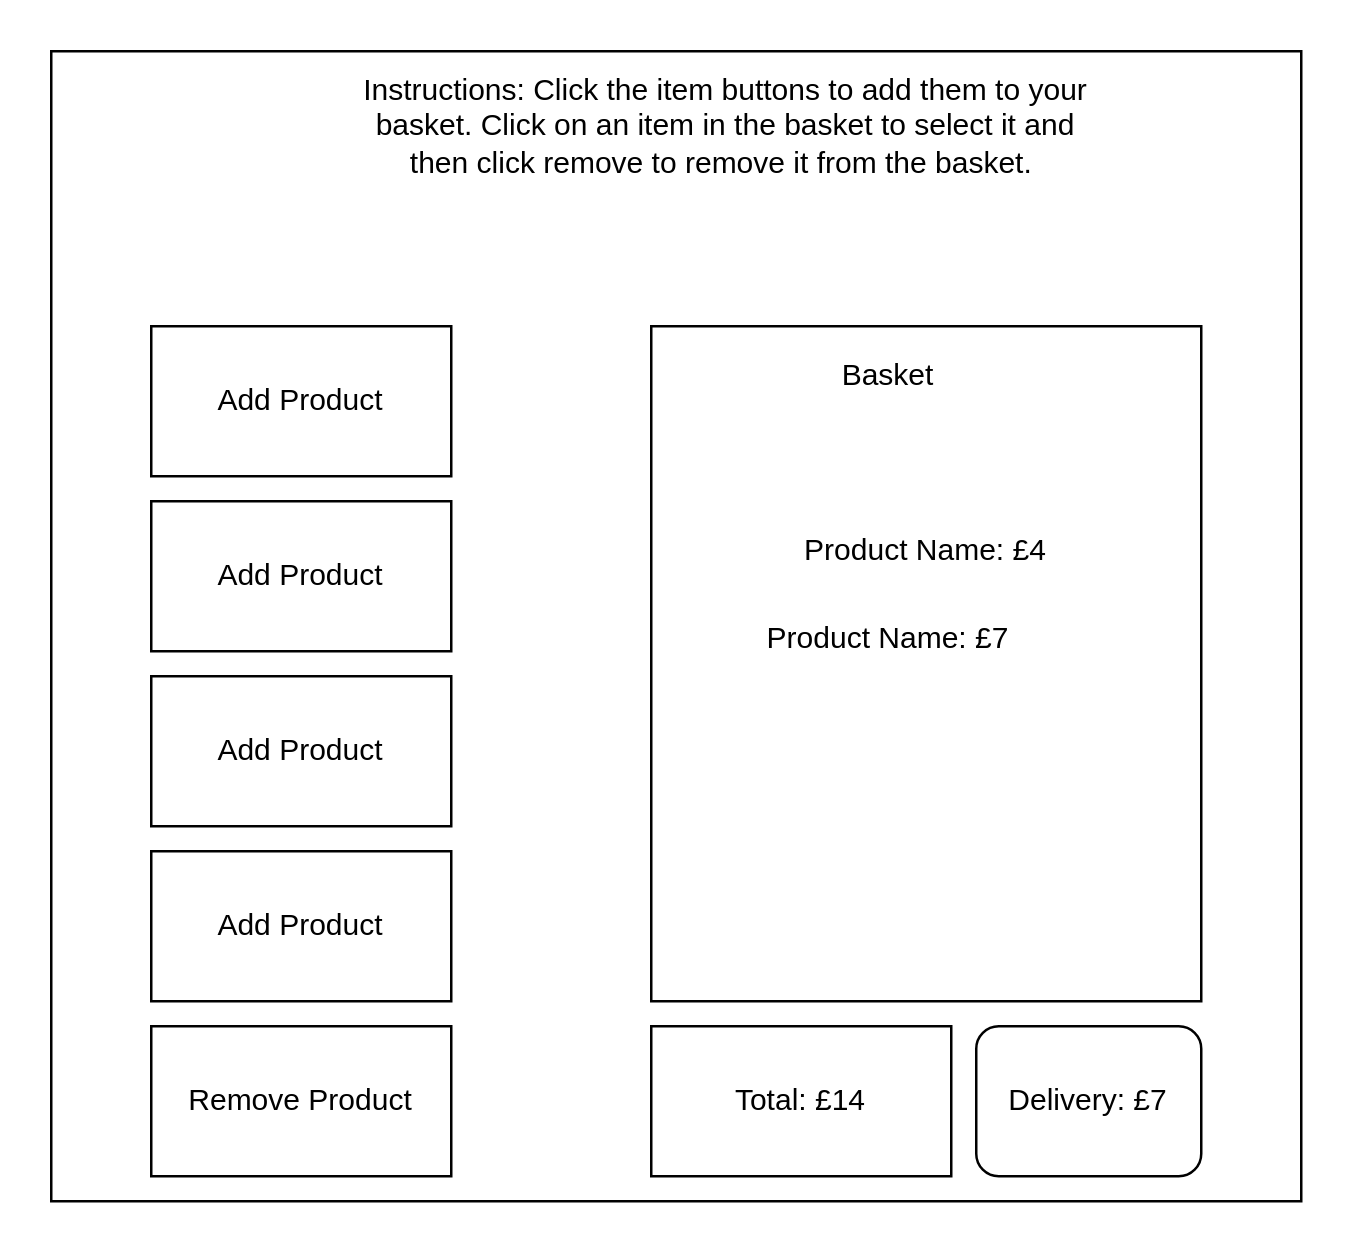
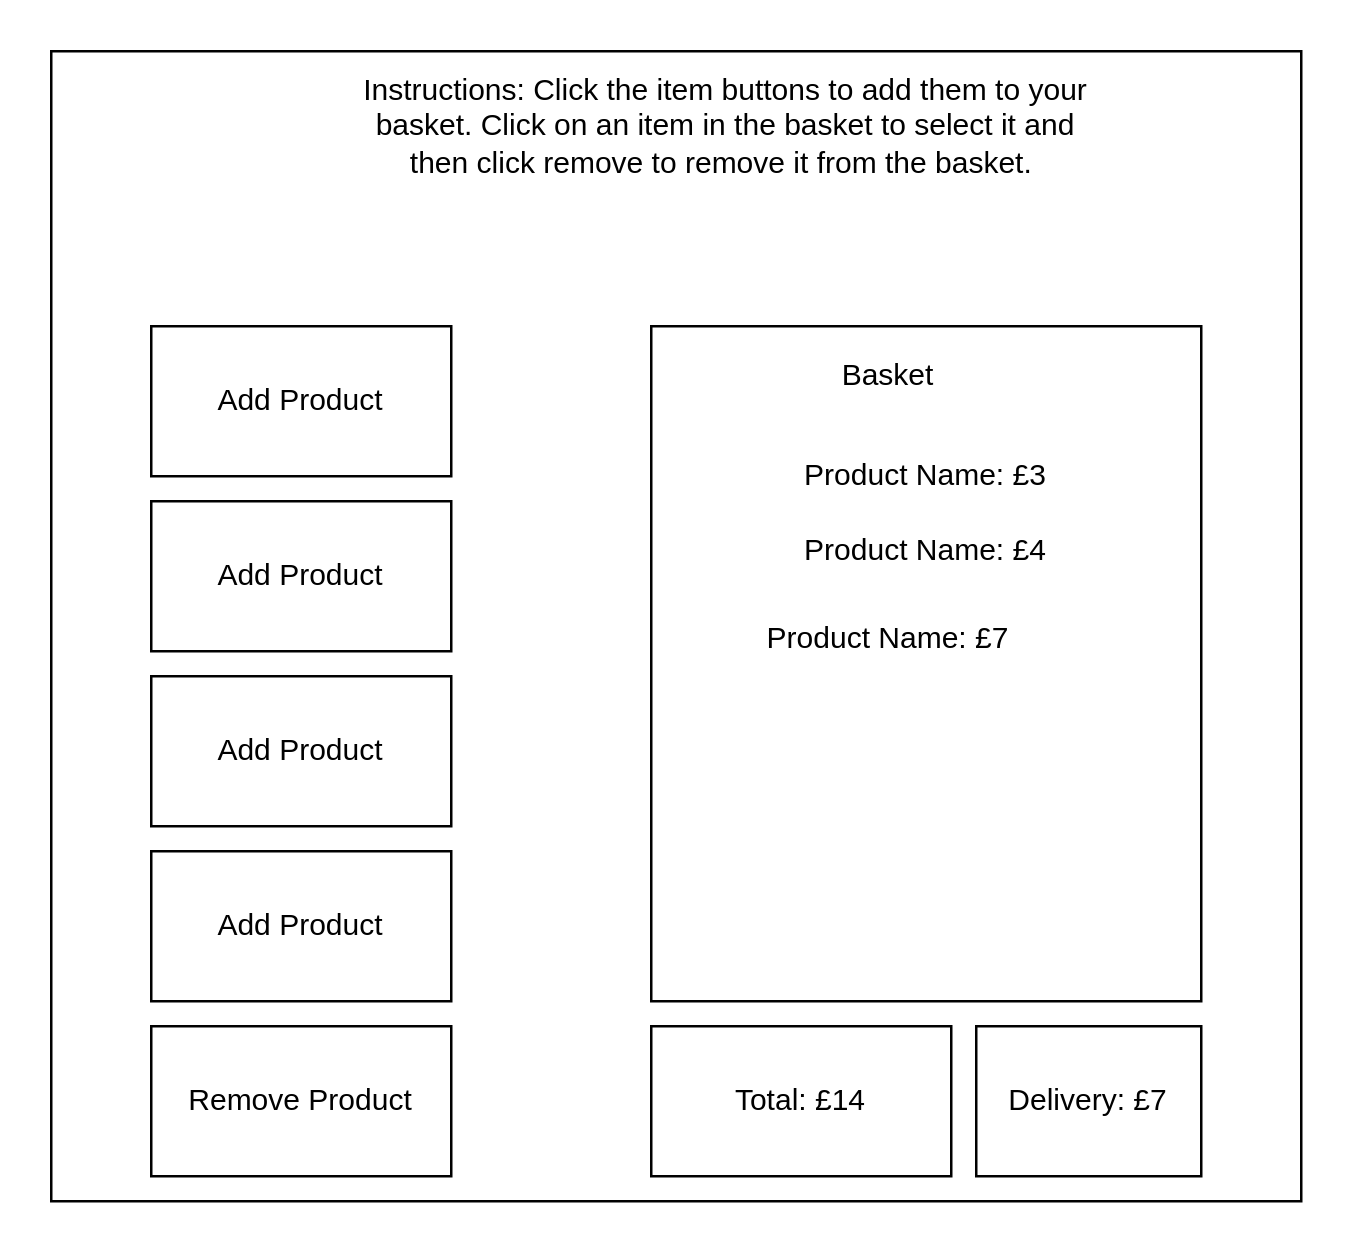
none -> (926, 476)
(1089, 1101) -> (1089, 1101)
